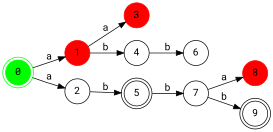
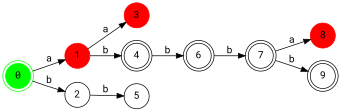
(137, 53) -> (137, 56)
(196, 53) -> (199, 56)
(49, 77) -> (49, 81)
(137, 93) -> (137, 96)
(164, 93) -> (226, 56)
(196, 93) -> (261, 56)
